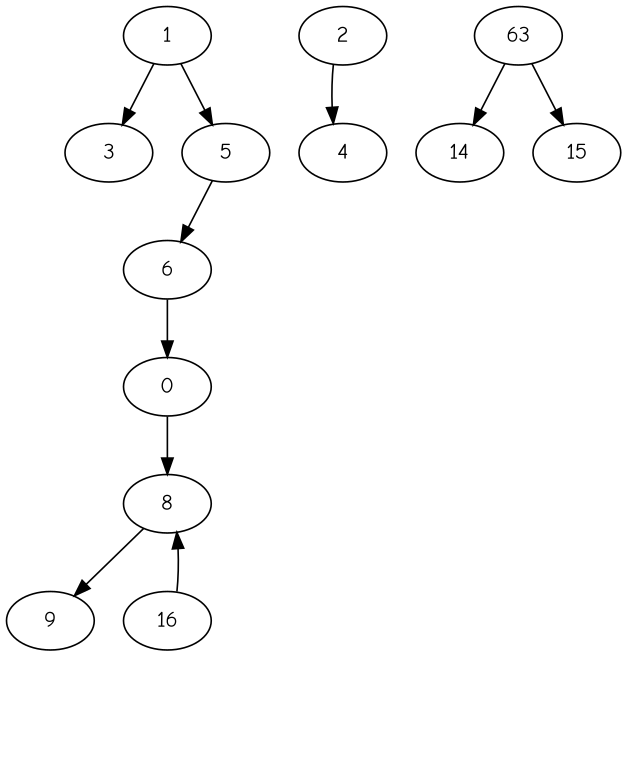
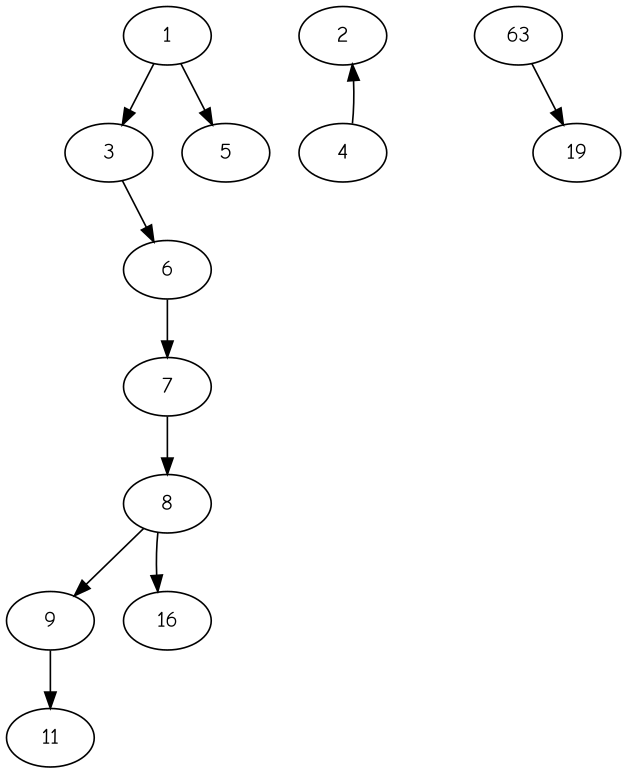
(332, 86) -> (354, 102)
(460, 153) -> none
(577, 153) -> (577, 153)
(200, 204) -> (134, 204)
(167, 387) -> (167, 387)
(178, 570) -> (157, 554)
none -> (50, 738)
